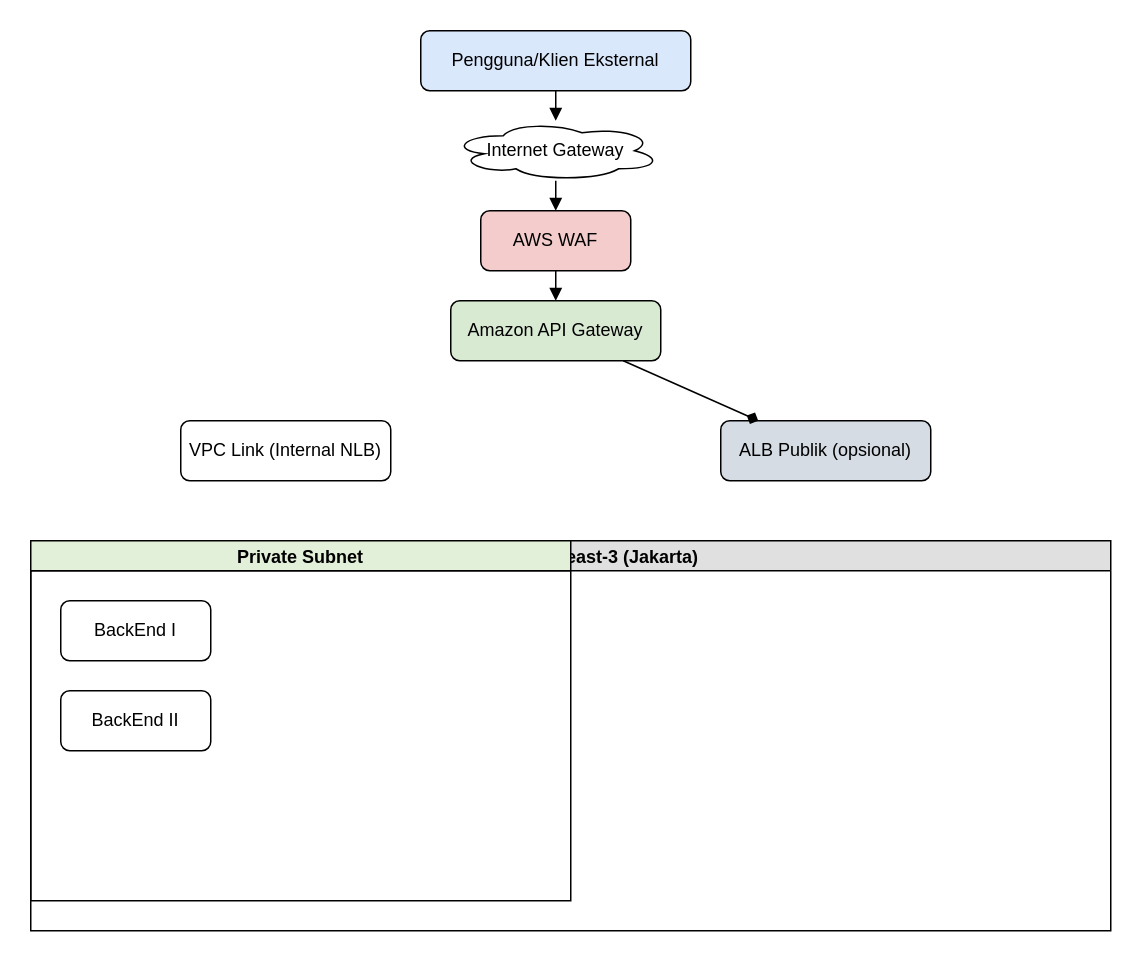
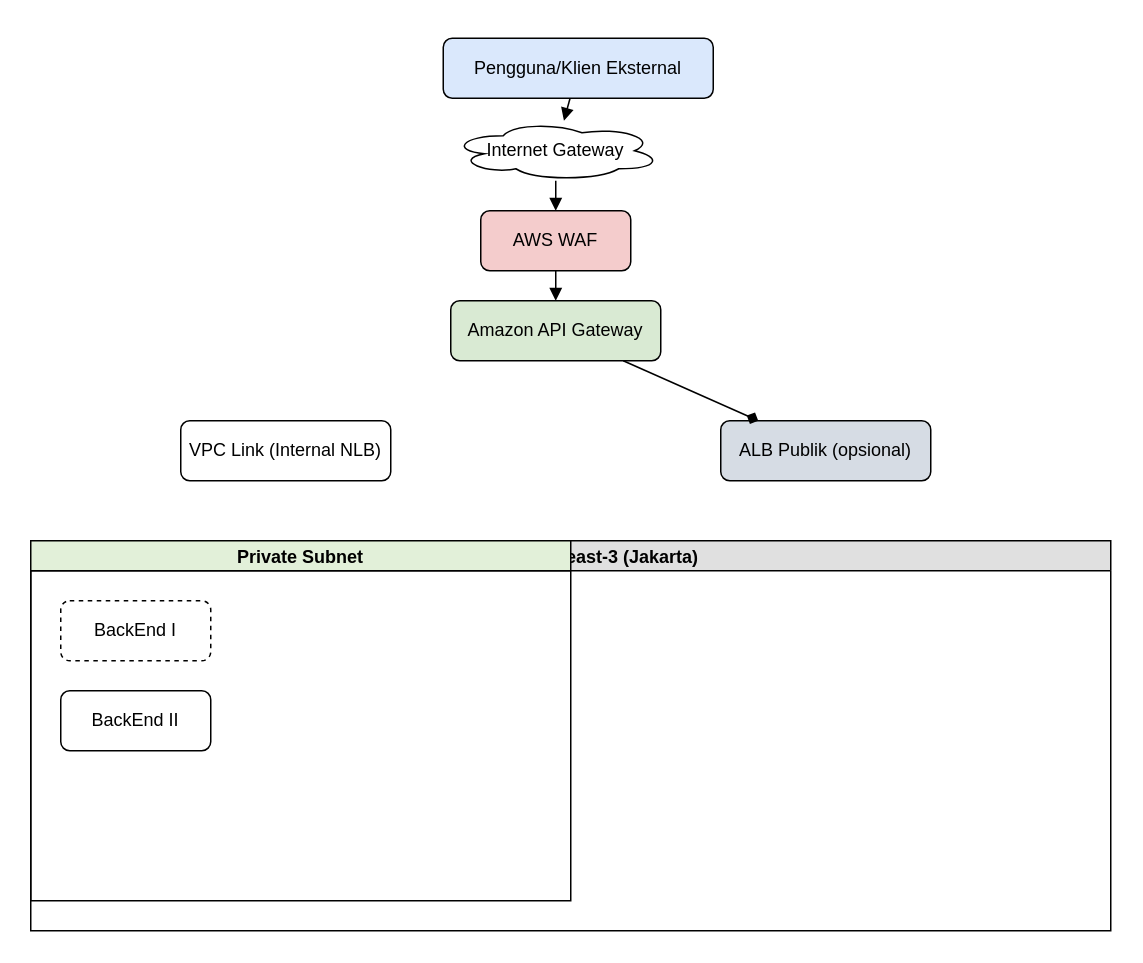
(556, 61) -> (578, 68)
(136, 631) -> (136, 631)
